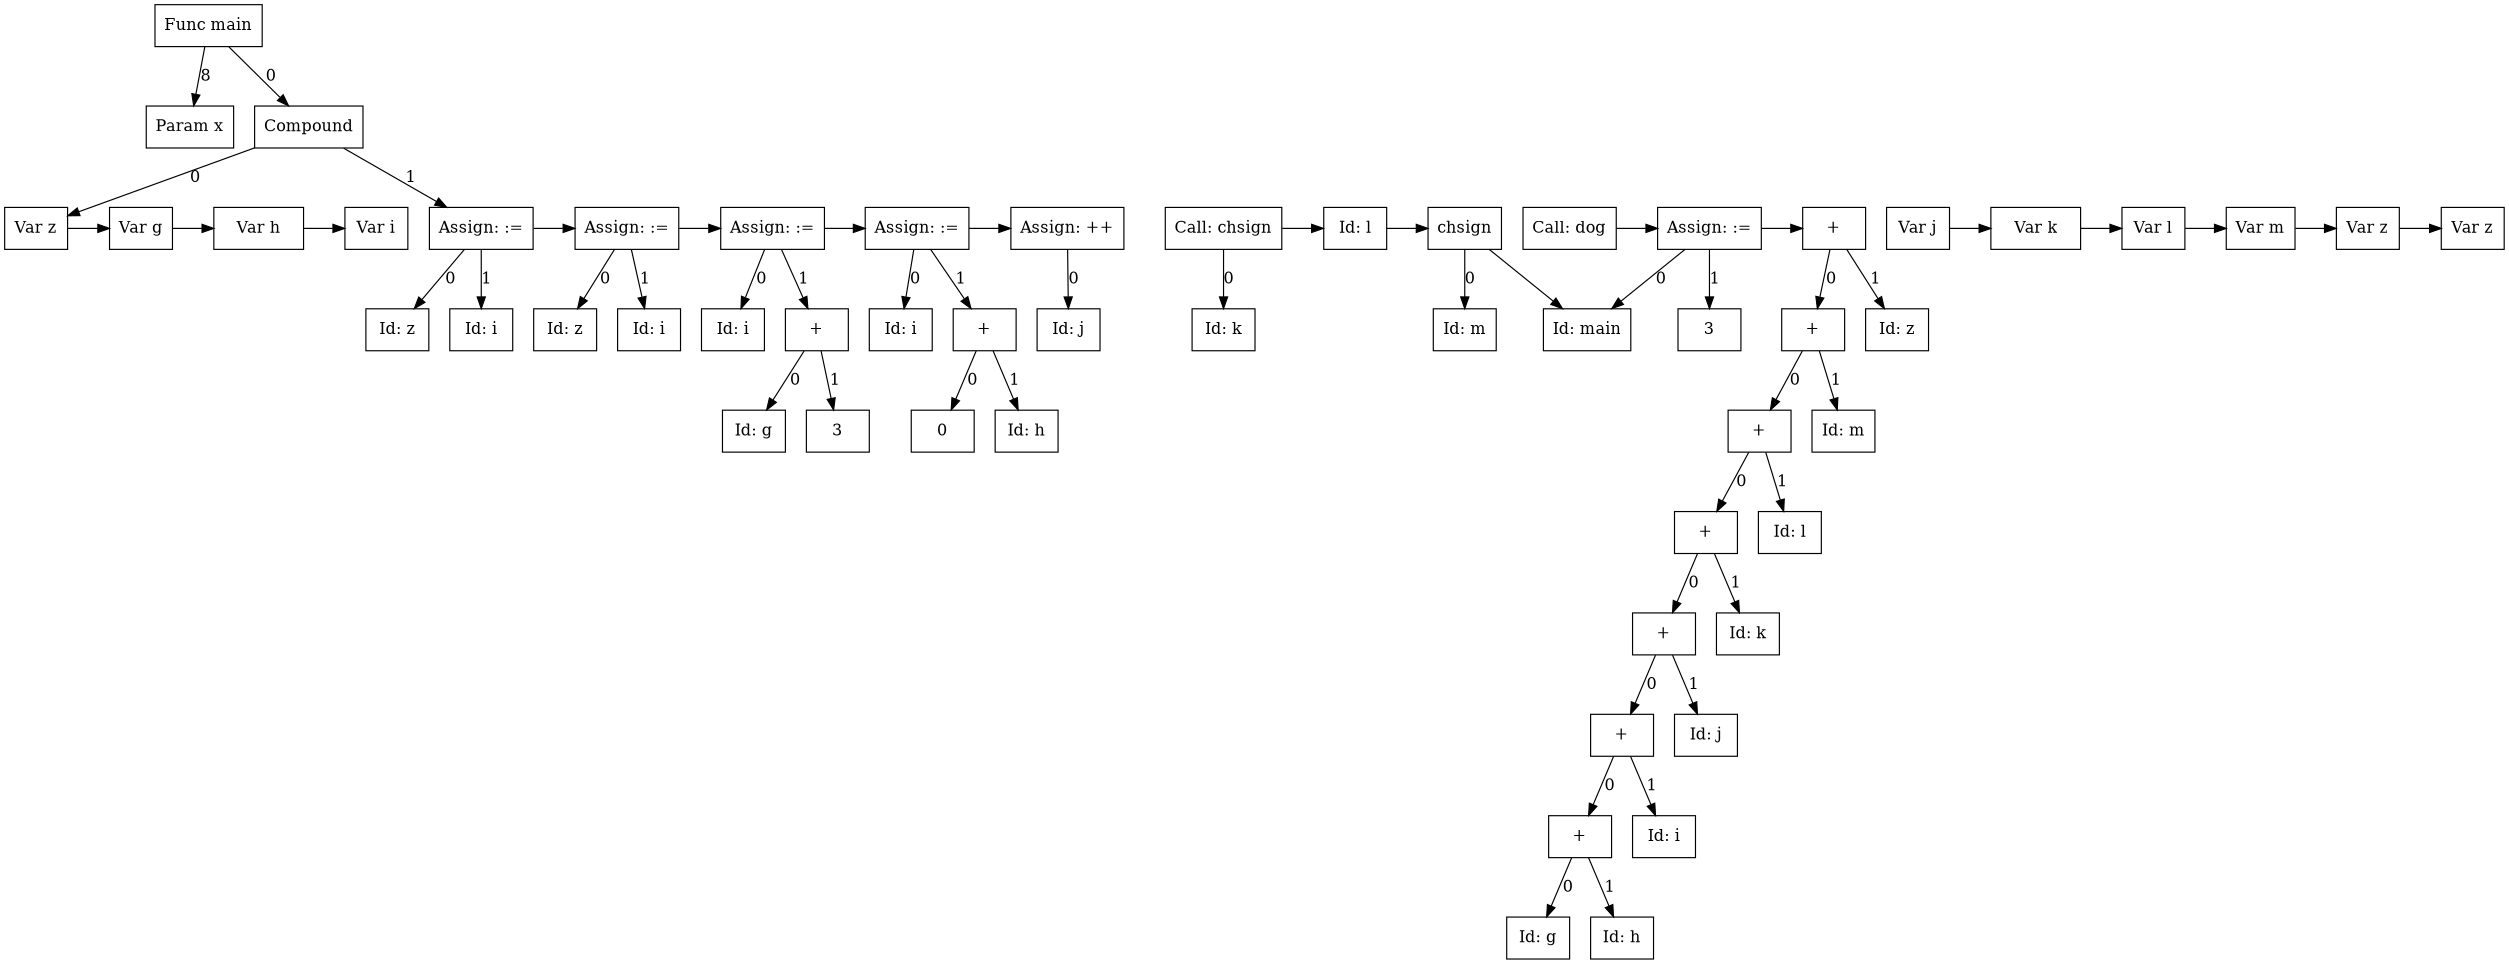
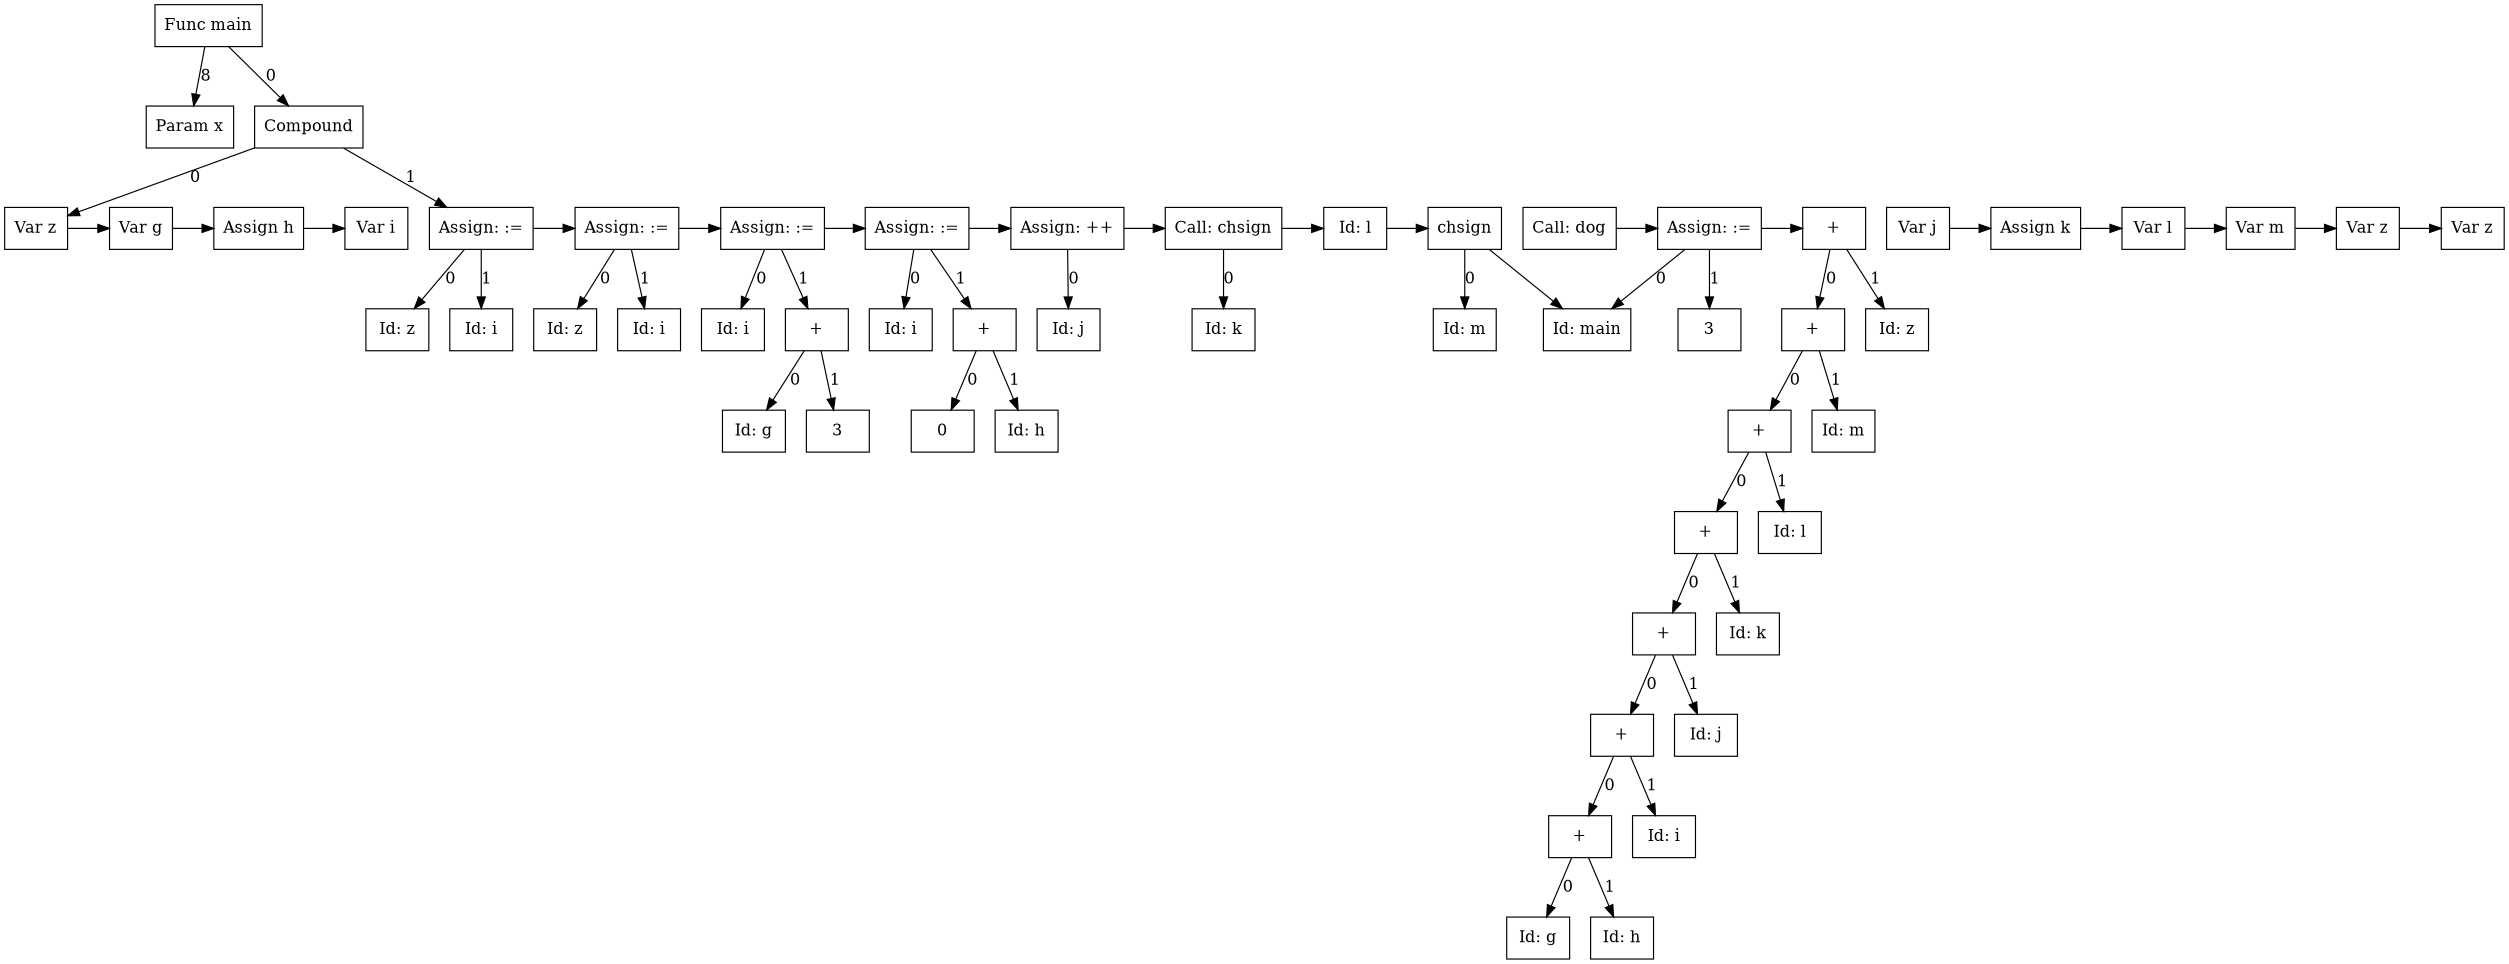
(259, 228) -> (259, 228)
none -> (1139, 228)
(2036, 228) -> (2036, 228)
